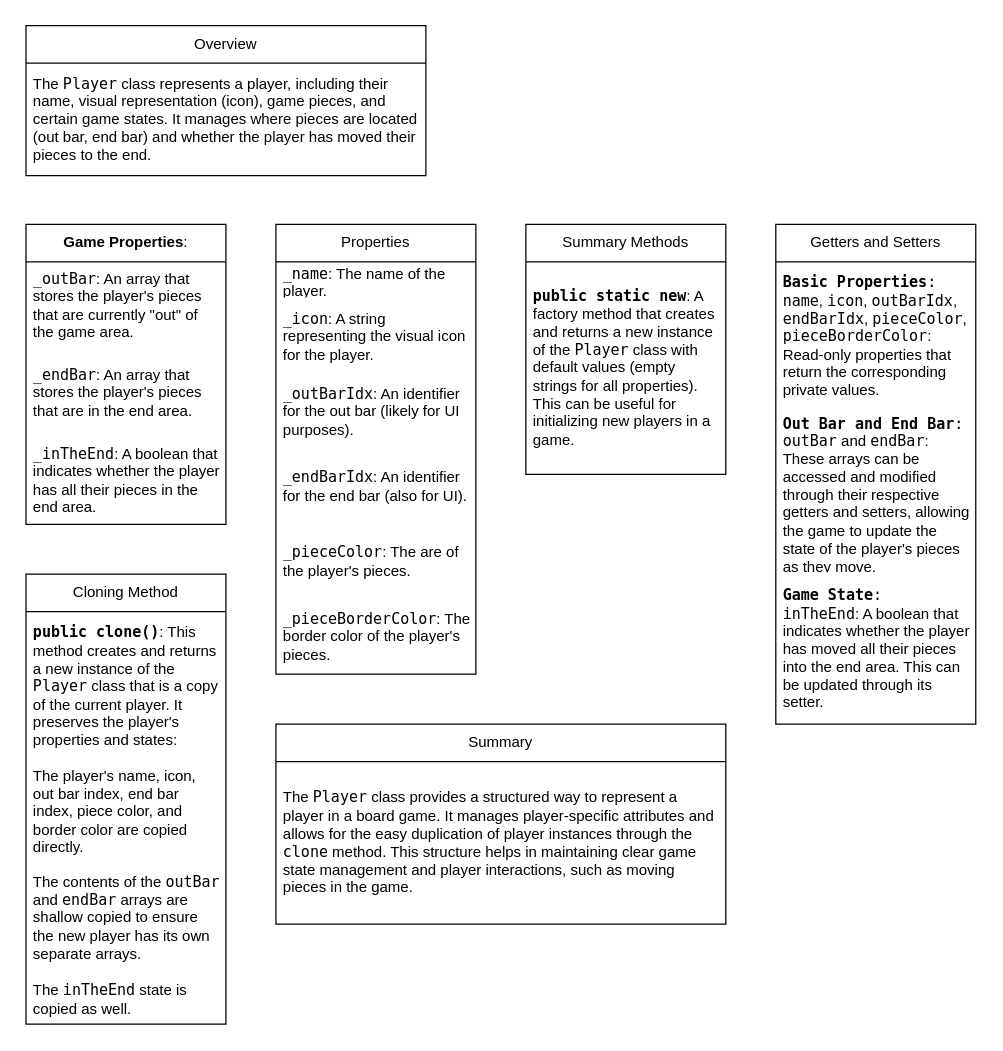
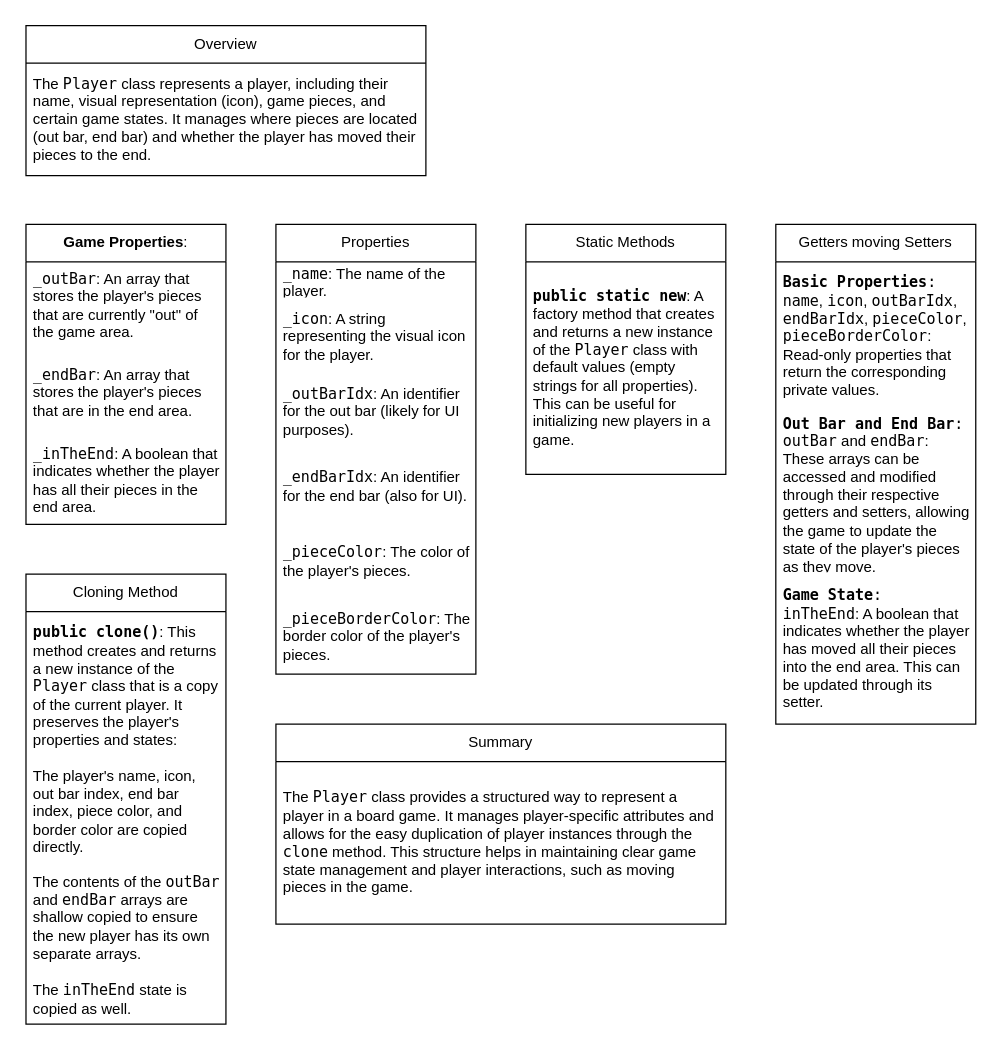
(626, 243) -> (626, 243)
(876, 243) -> (876, 243)
(377, 562) -> (377, 562)
